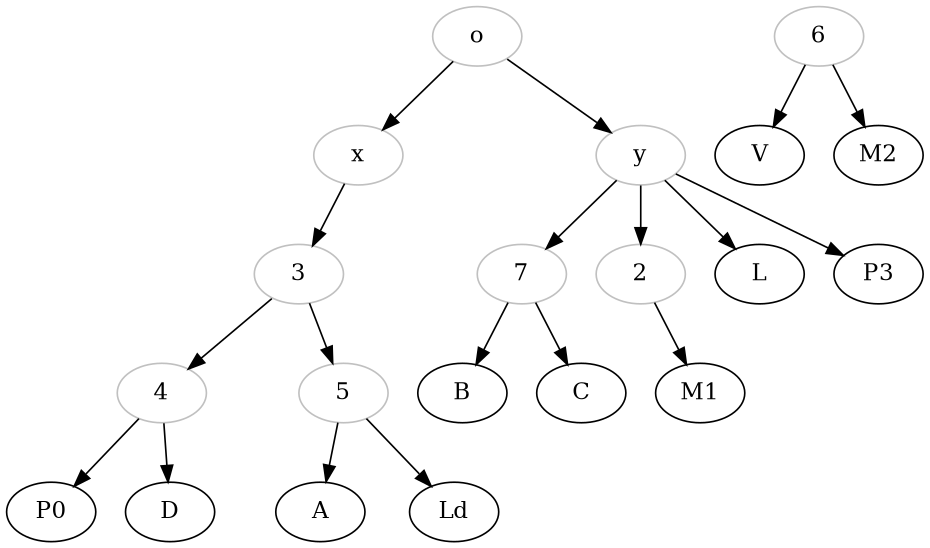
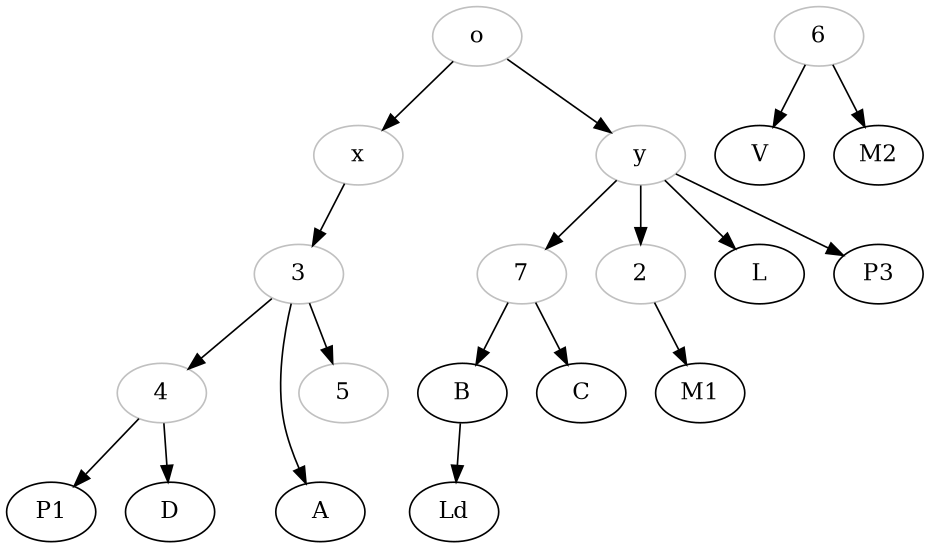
(334, 444) -> (281, 387)
(393, 446) -> (459, 444)
(51, 512) -> (51, 512)
